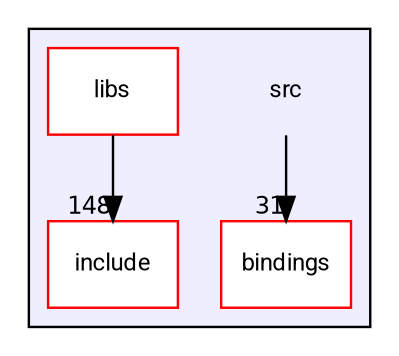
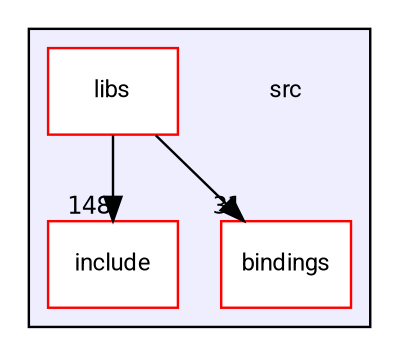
(286, 166) -> (191, 169)
